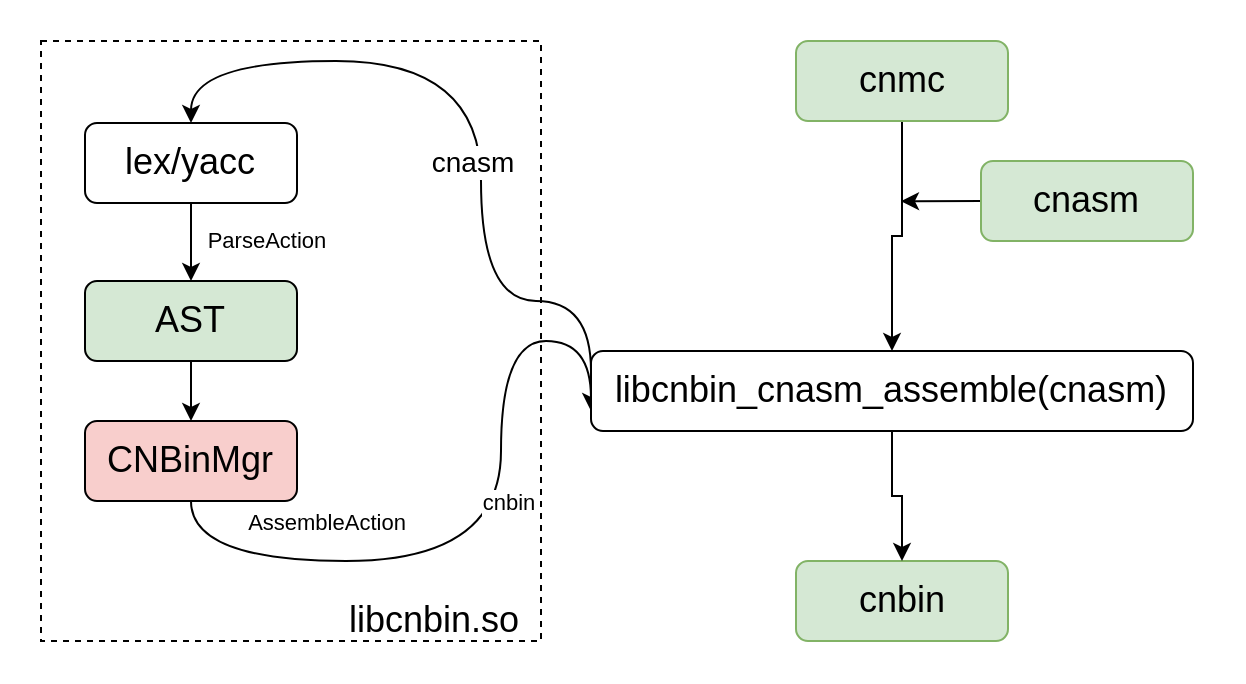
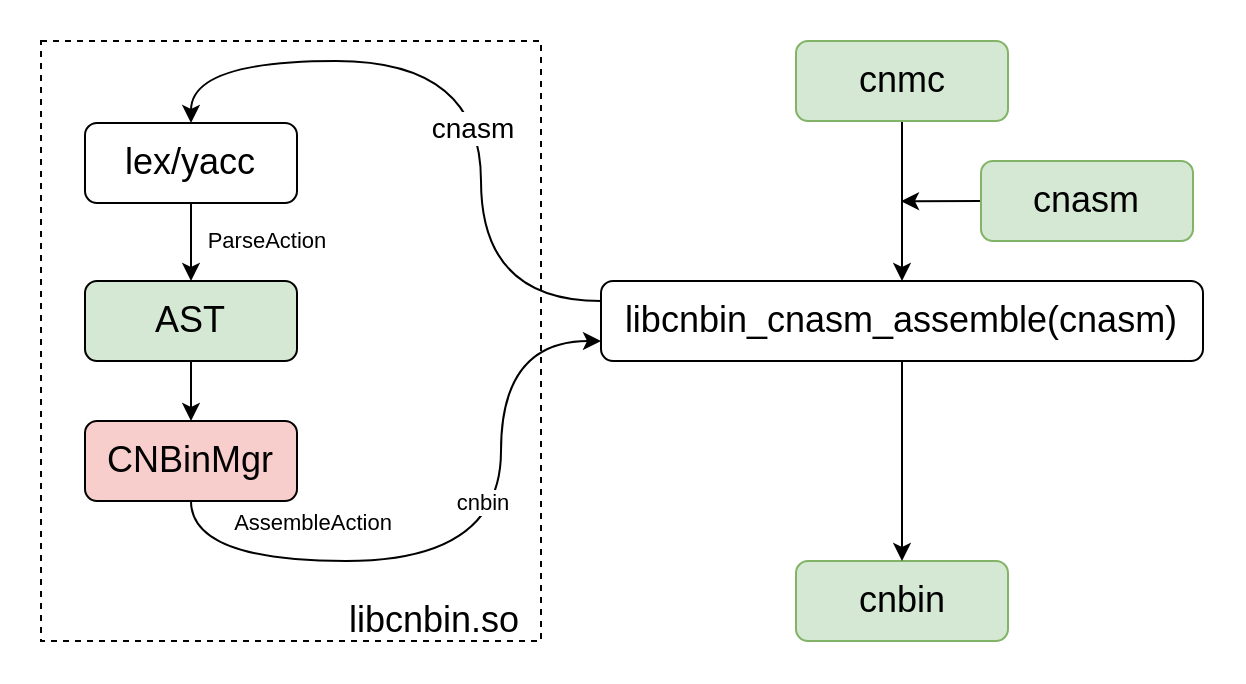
(892, 391) -> (902, 321)
